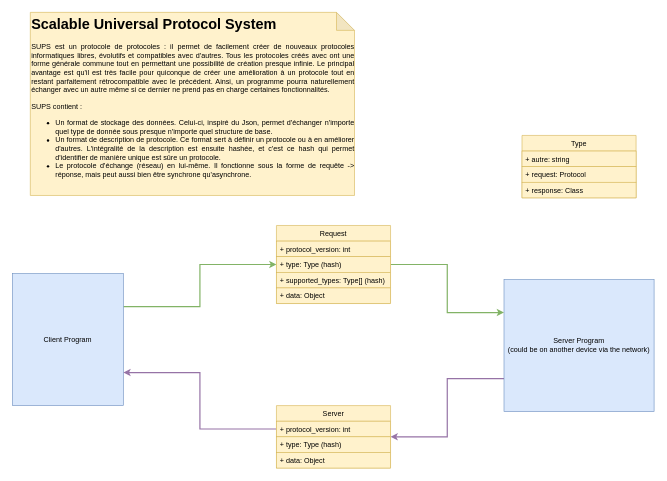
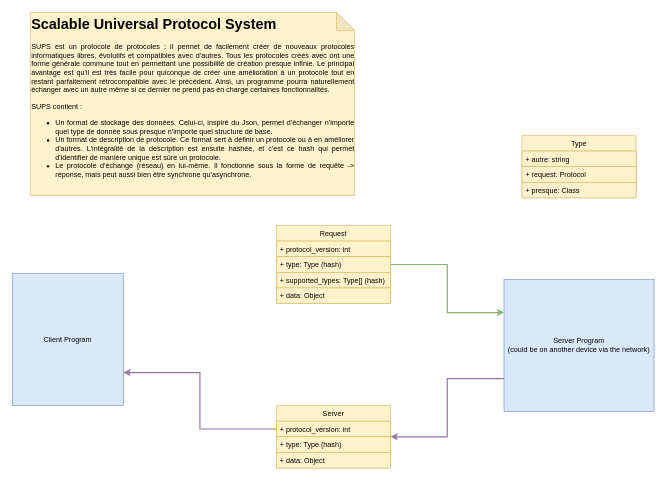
(556, 190) -> (554, 190)
(200, 288) -> none
